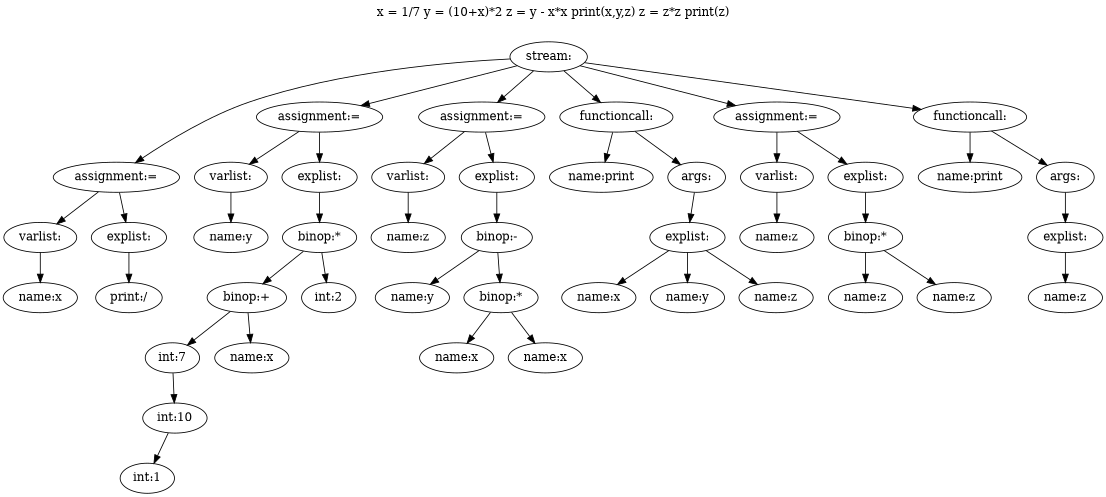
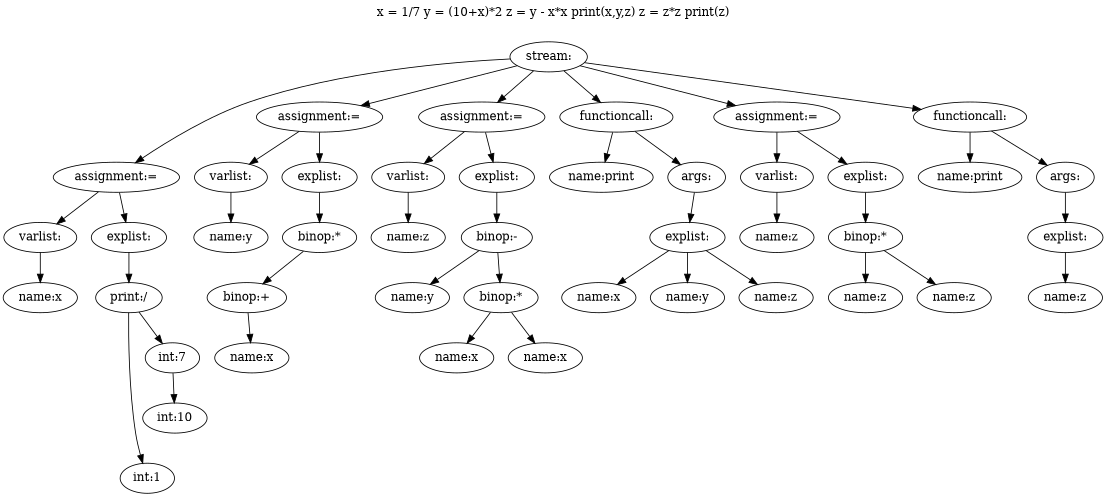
(329, 298) -> none
(212, 326) -> (148, 324)
(163, 444) -> (131, 384)
